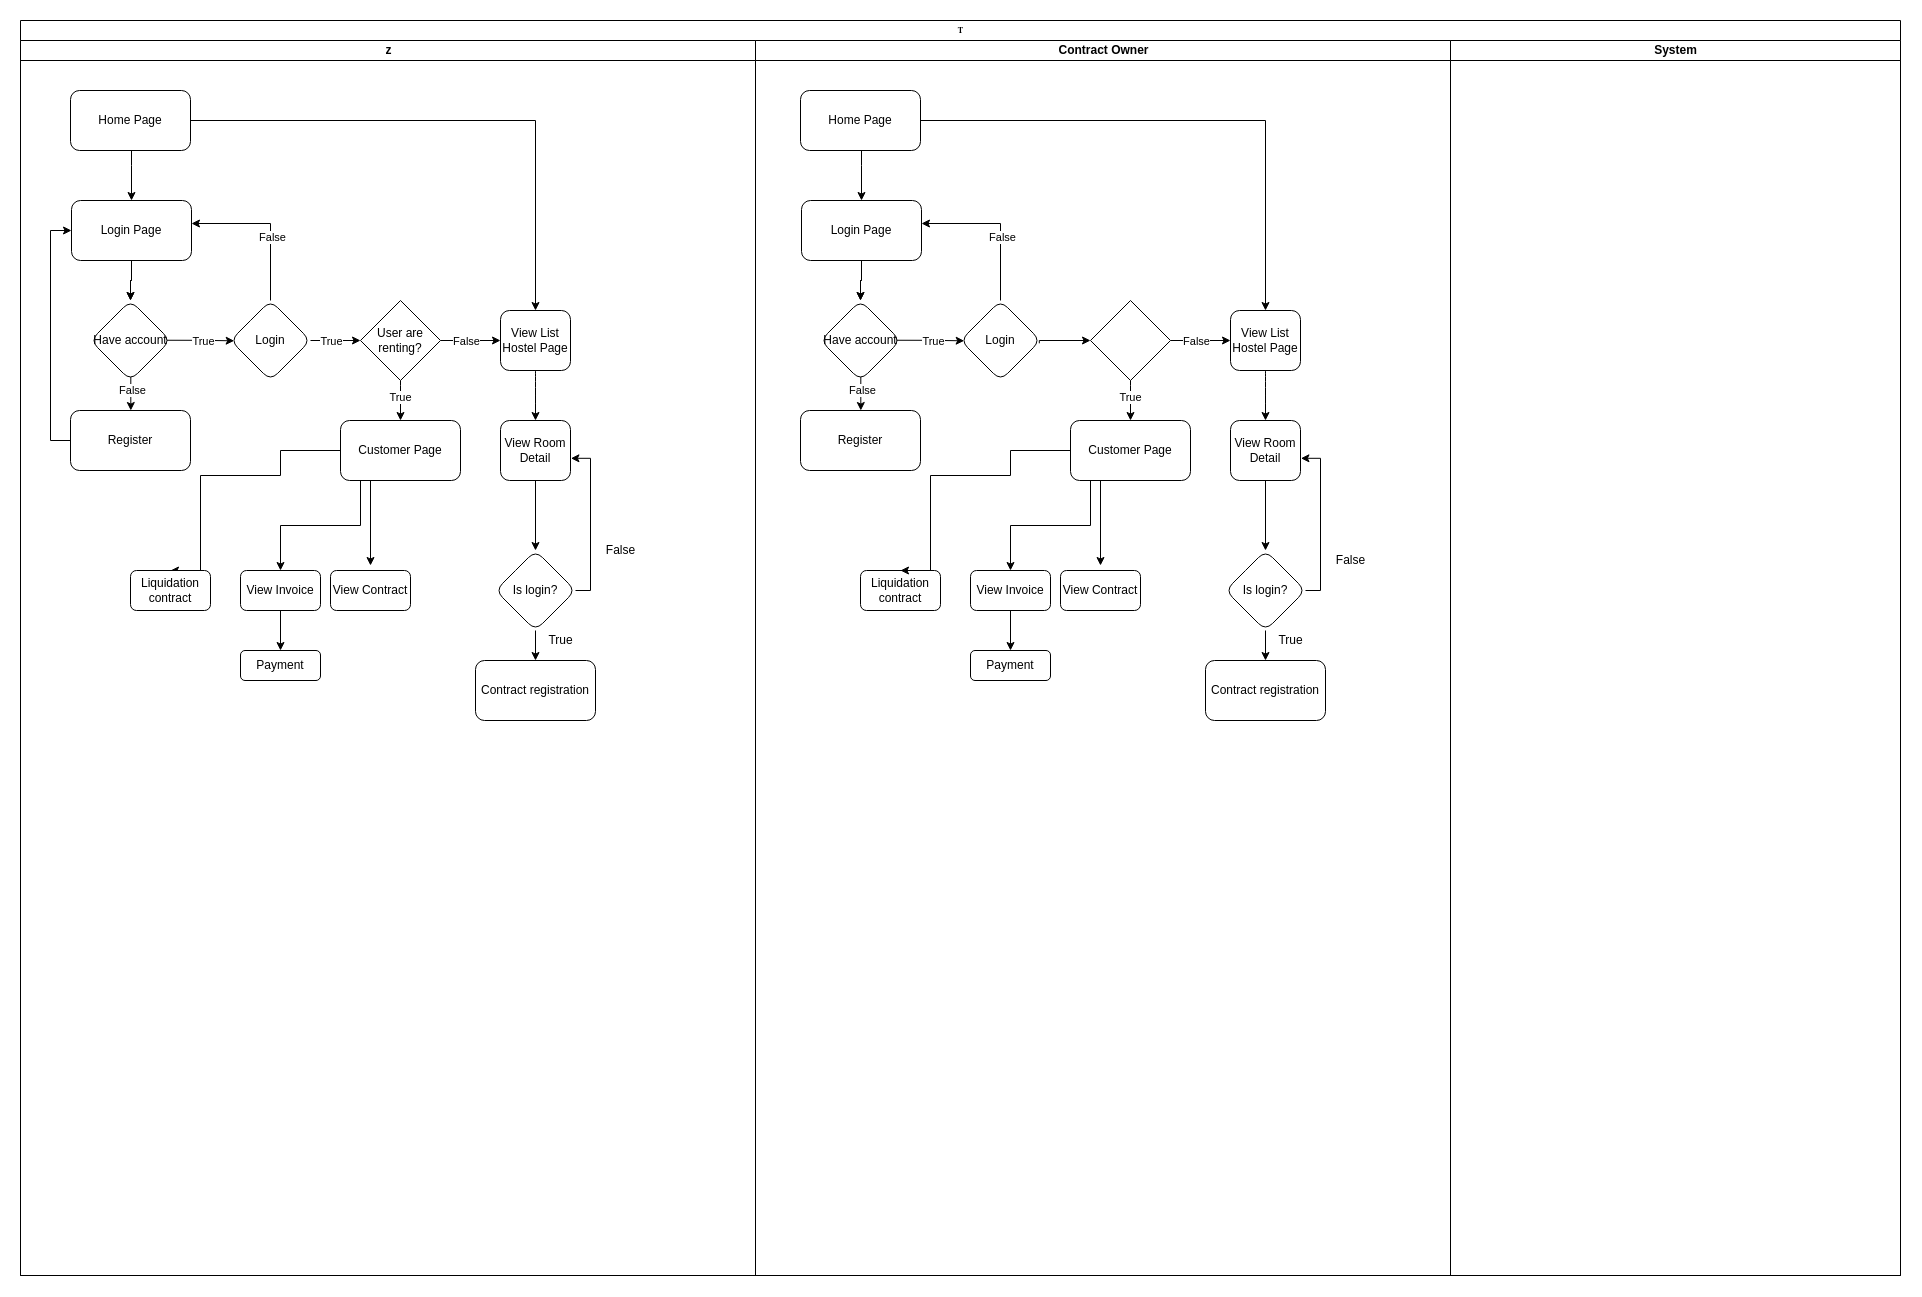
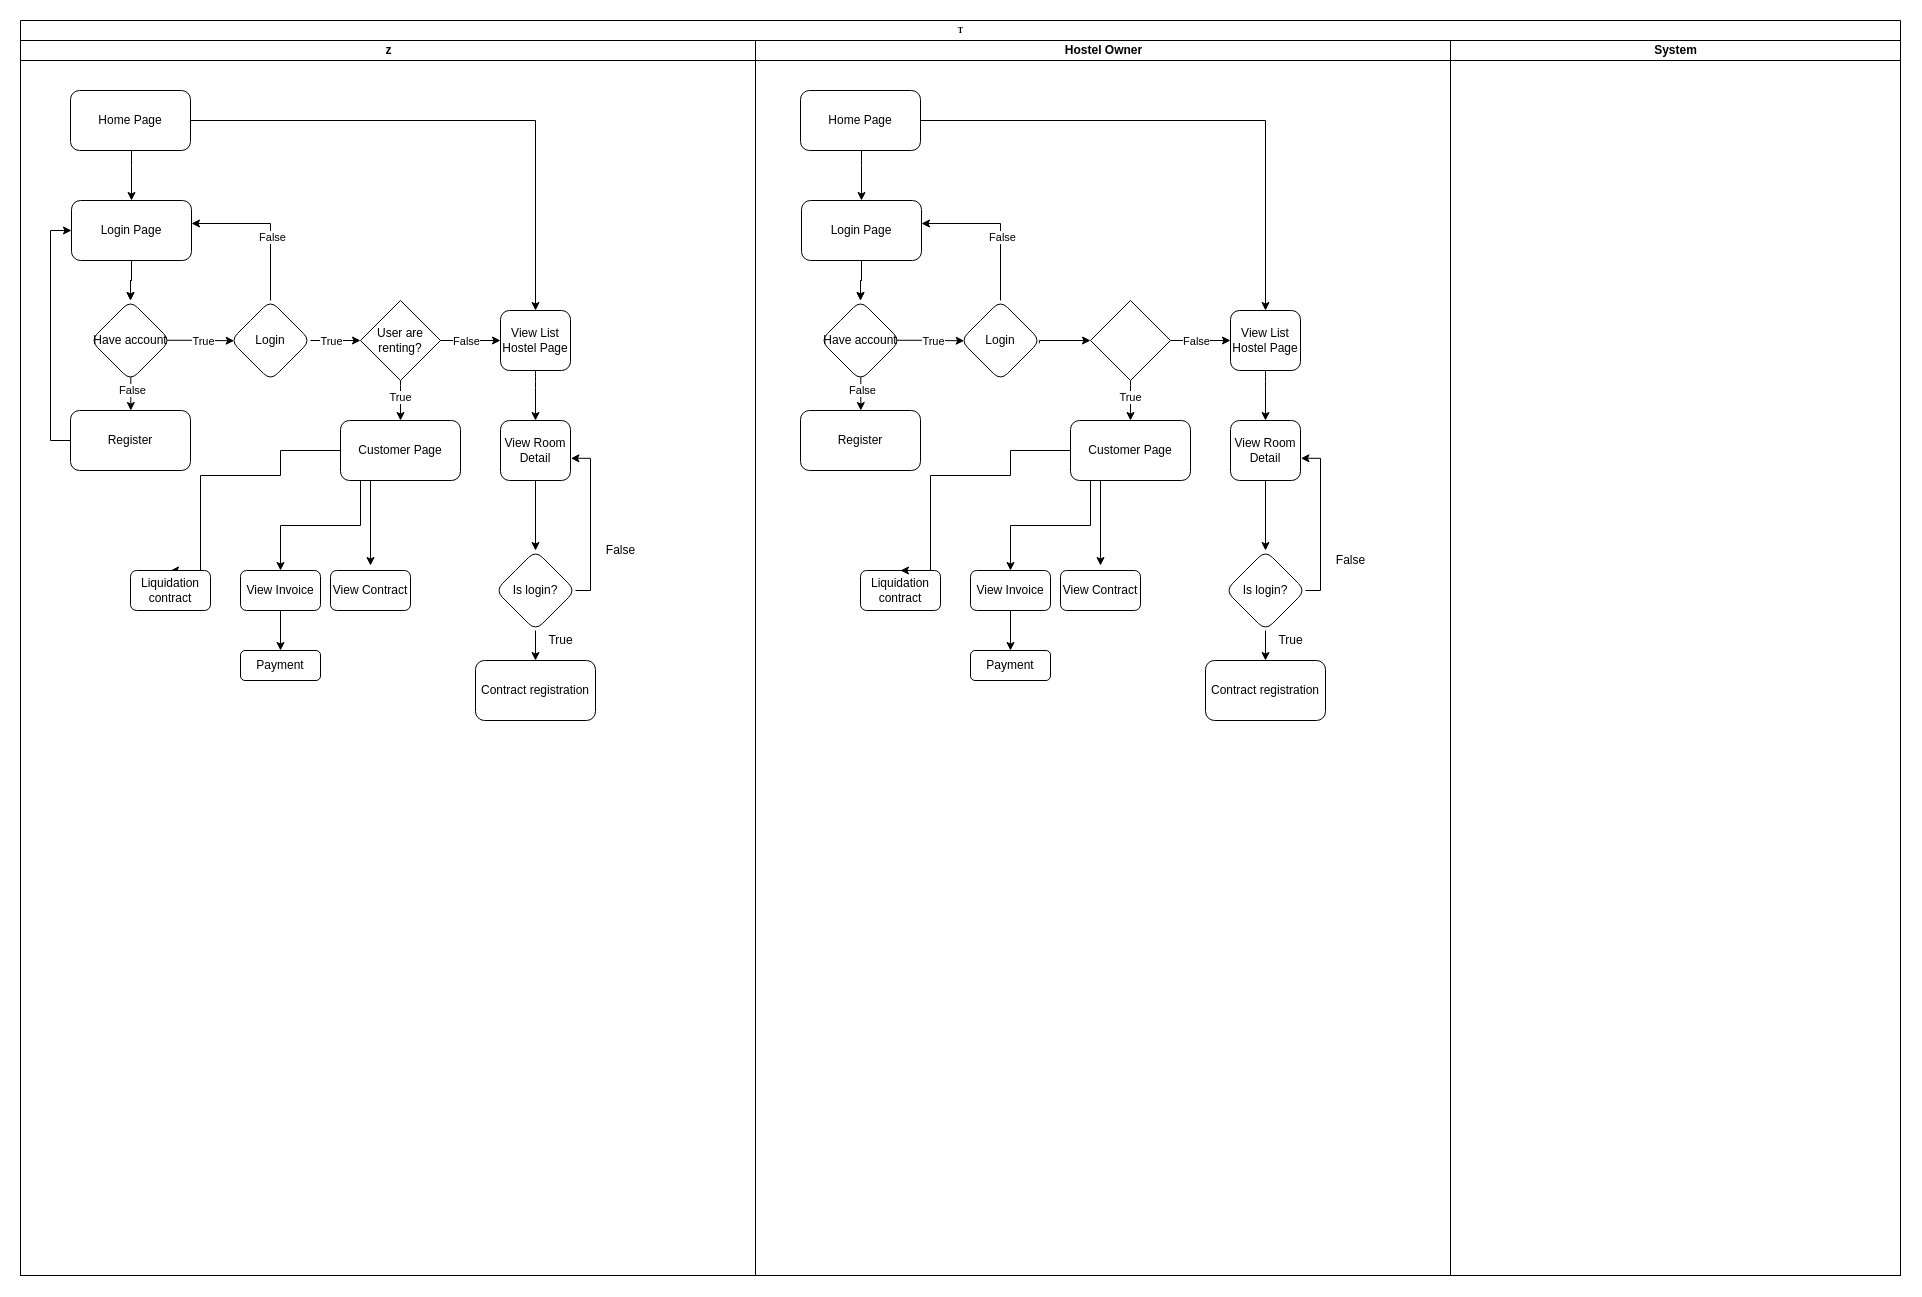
(1104, 51) -> (1104, 51)
